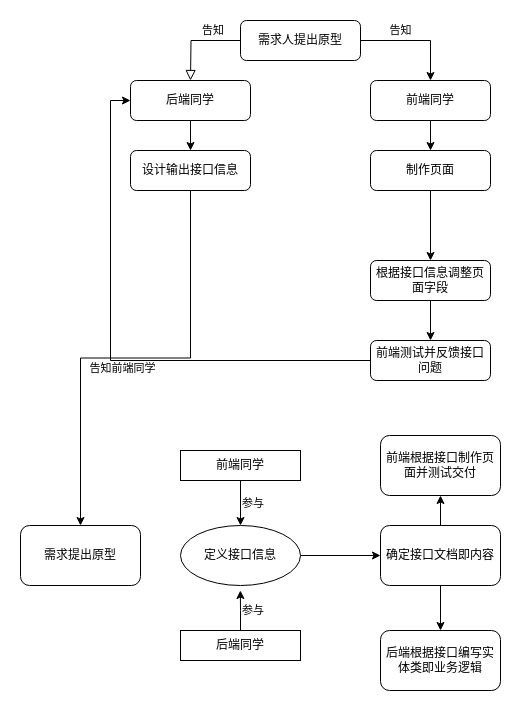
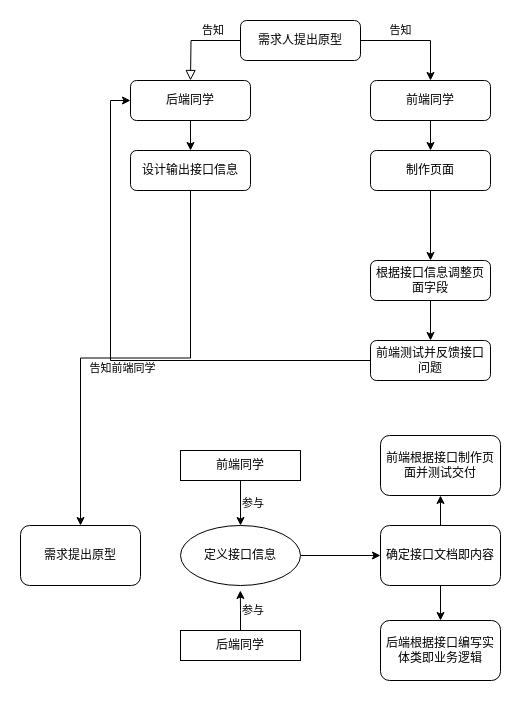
(441, 661) -> (441, 651)
